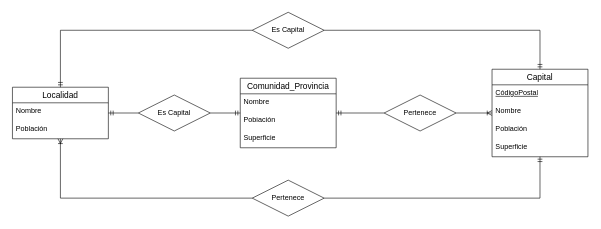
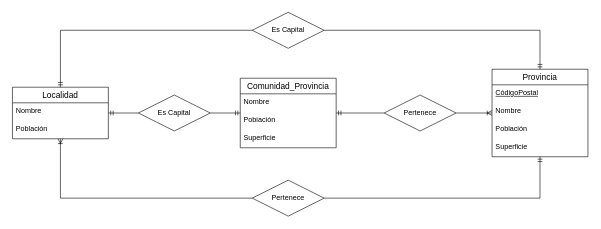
(540, 78) -> (540, 78)
